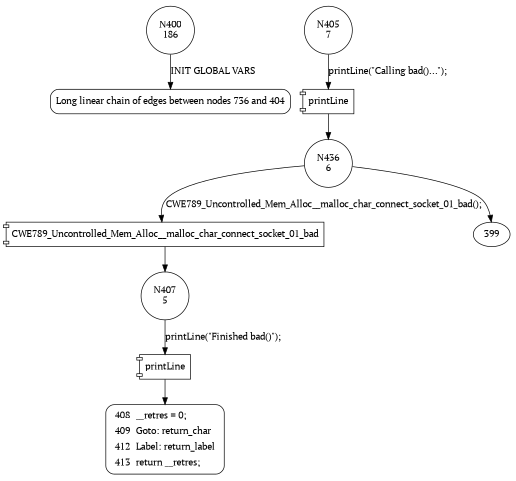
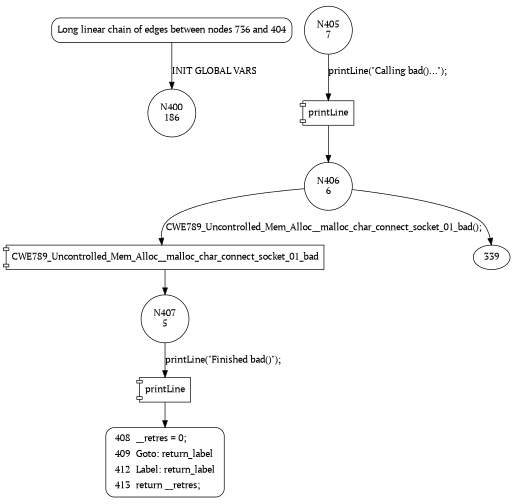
(170, 68) -> (172, 62)
(328, 163) -> (328, 186)
(492, 234) -> (492, 257)
(174, 431) -> (175, 454)
